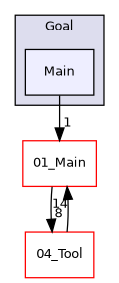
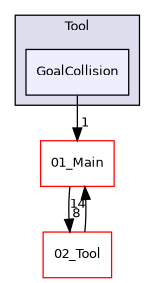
(60, 27) -> (77, 27)
(60, 72) -> (77, 72)
(60, 255) -> (77, 255)
